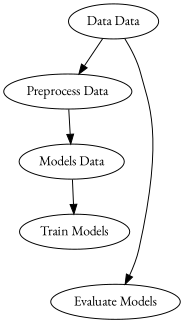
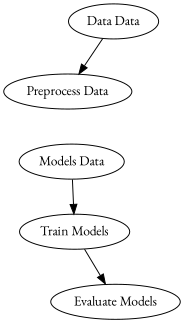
(69, 122) -> none
(153, 156) -> (92, 262)
